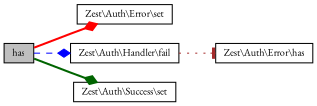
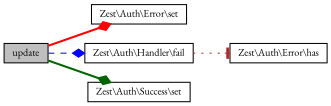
(19, 53) -> (26, 53)
